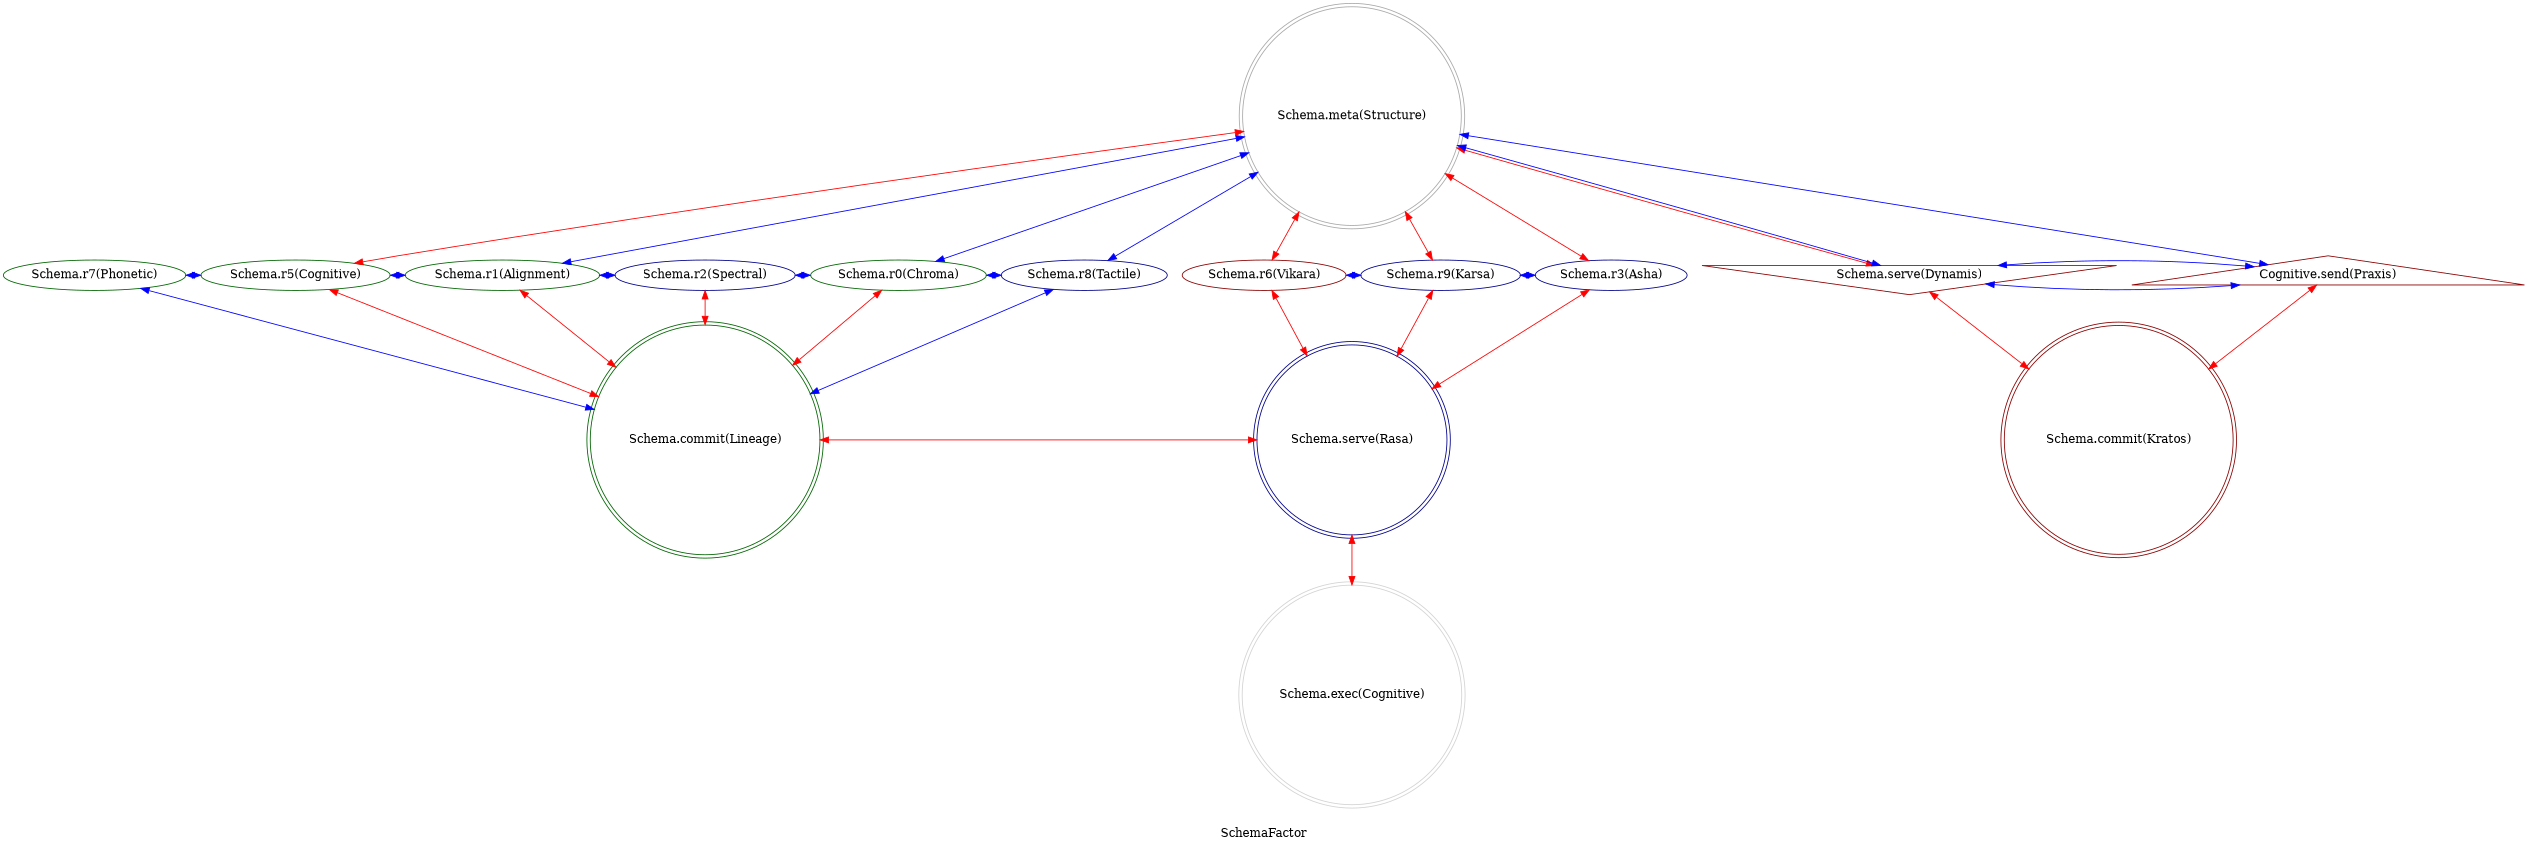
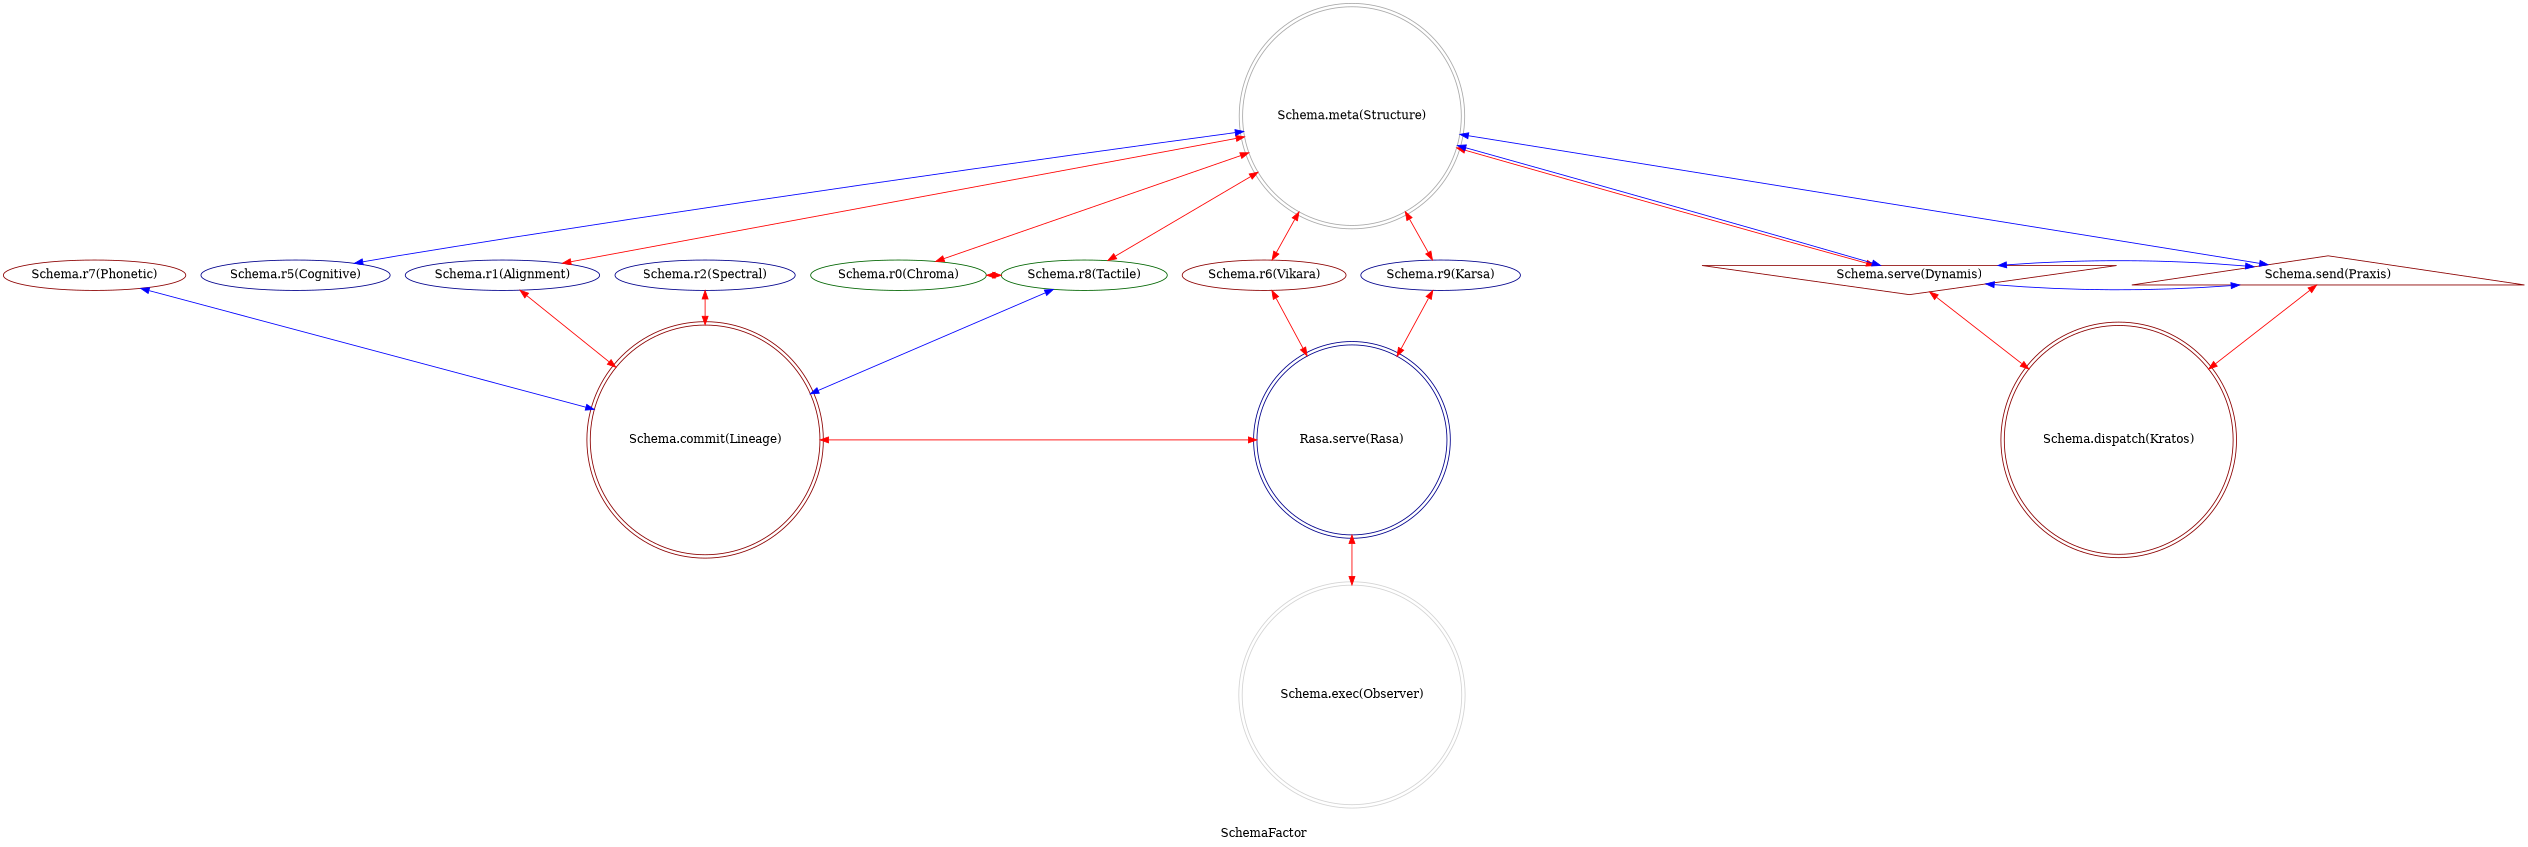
(799, 194) -> (799, 194)
(904, 200) -> (904, 200)
(1092, 207) -> (1092, 207)
(1183, 216) -> (1183, 216)
(95, 275) -> (95, 275)
(195, 275) -> none
(296, 275) -> (296, 275)
(399, 275) -> none
(502, 275) -> (502, 275)
(609, 275) -> none
(804, 275) -> none
(995, 275) -> (995, 275)
(1084, 275) -> (1084, 275)
(1355, 275) -> none
(1611, 275) -> none
(2328, 275) -> (2328, 275)
(837, 328) -> none
(464, 343) -> none
(705, 440) -> (705, 440)
(1352, 440) -> (1352, 440)
(2119, 440) -> (2119, 440)
(1352, 695) -> (1352, 695)
